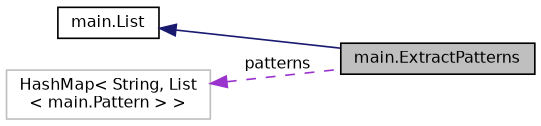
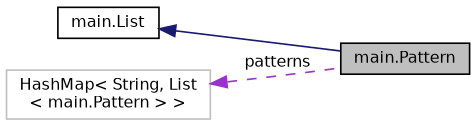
(438, 59) -> (405, 59)
